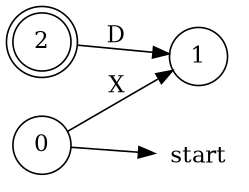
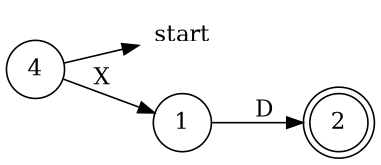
(115, 49) -> (249, 123)
(42, 145) -> (36, 69)
